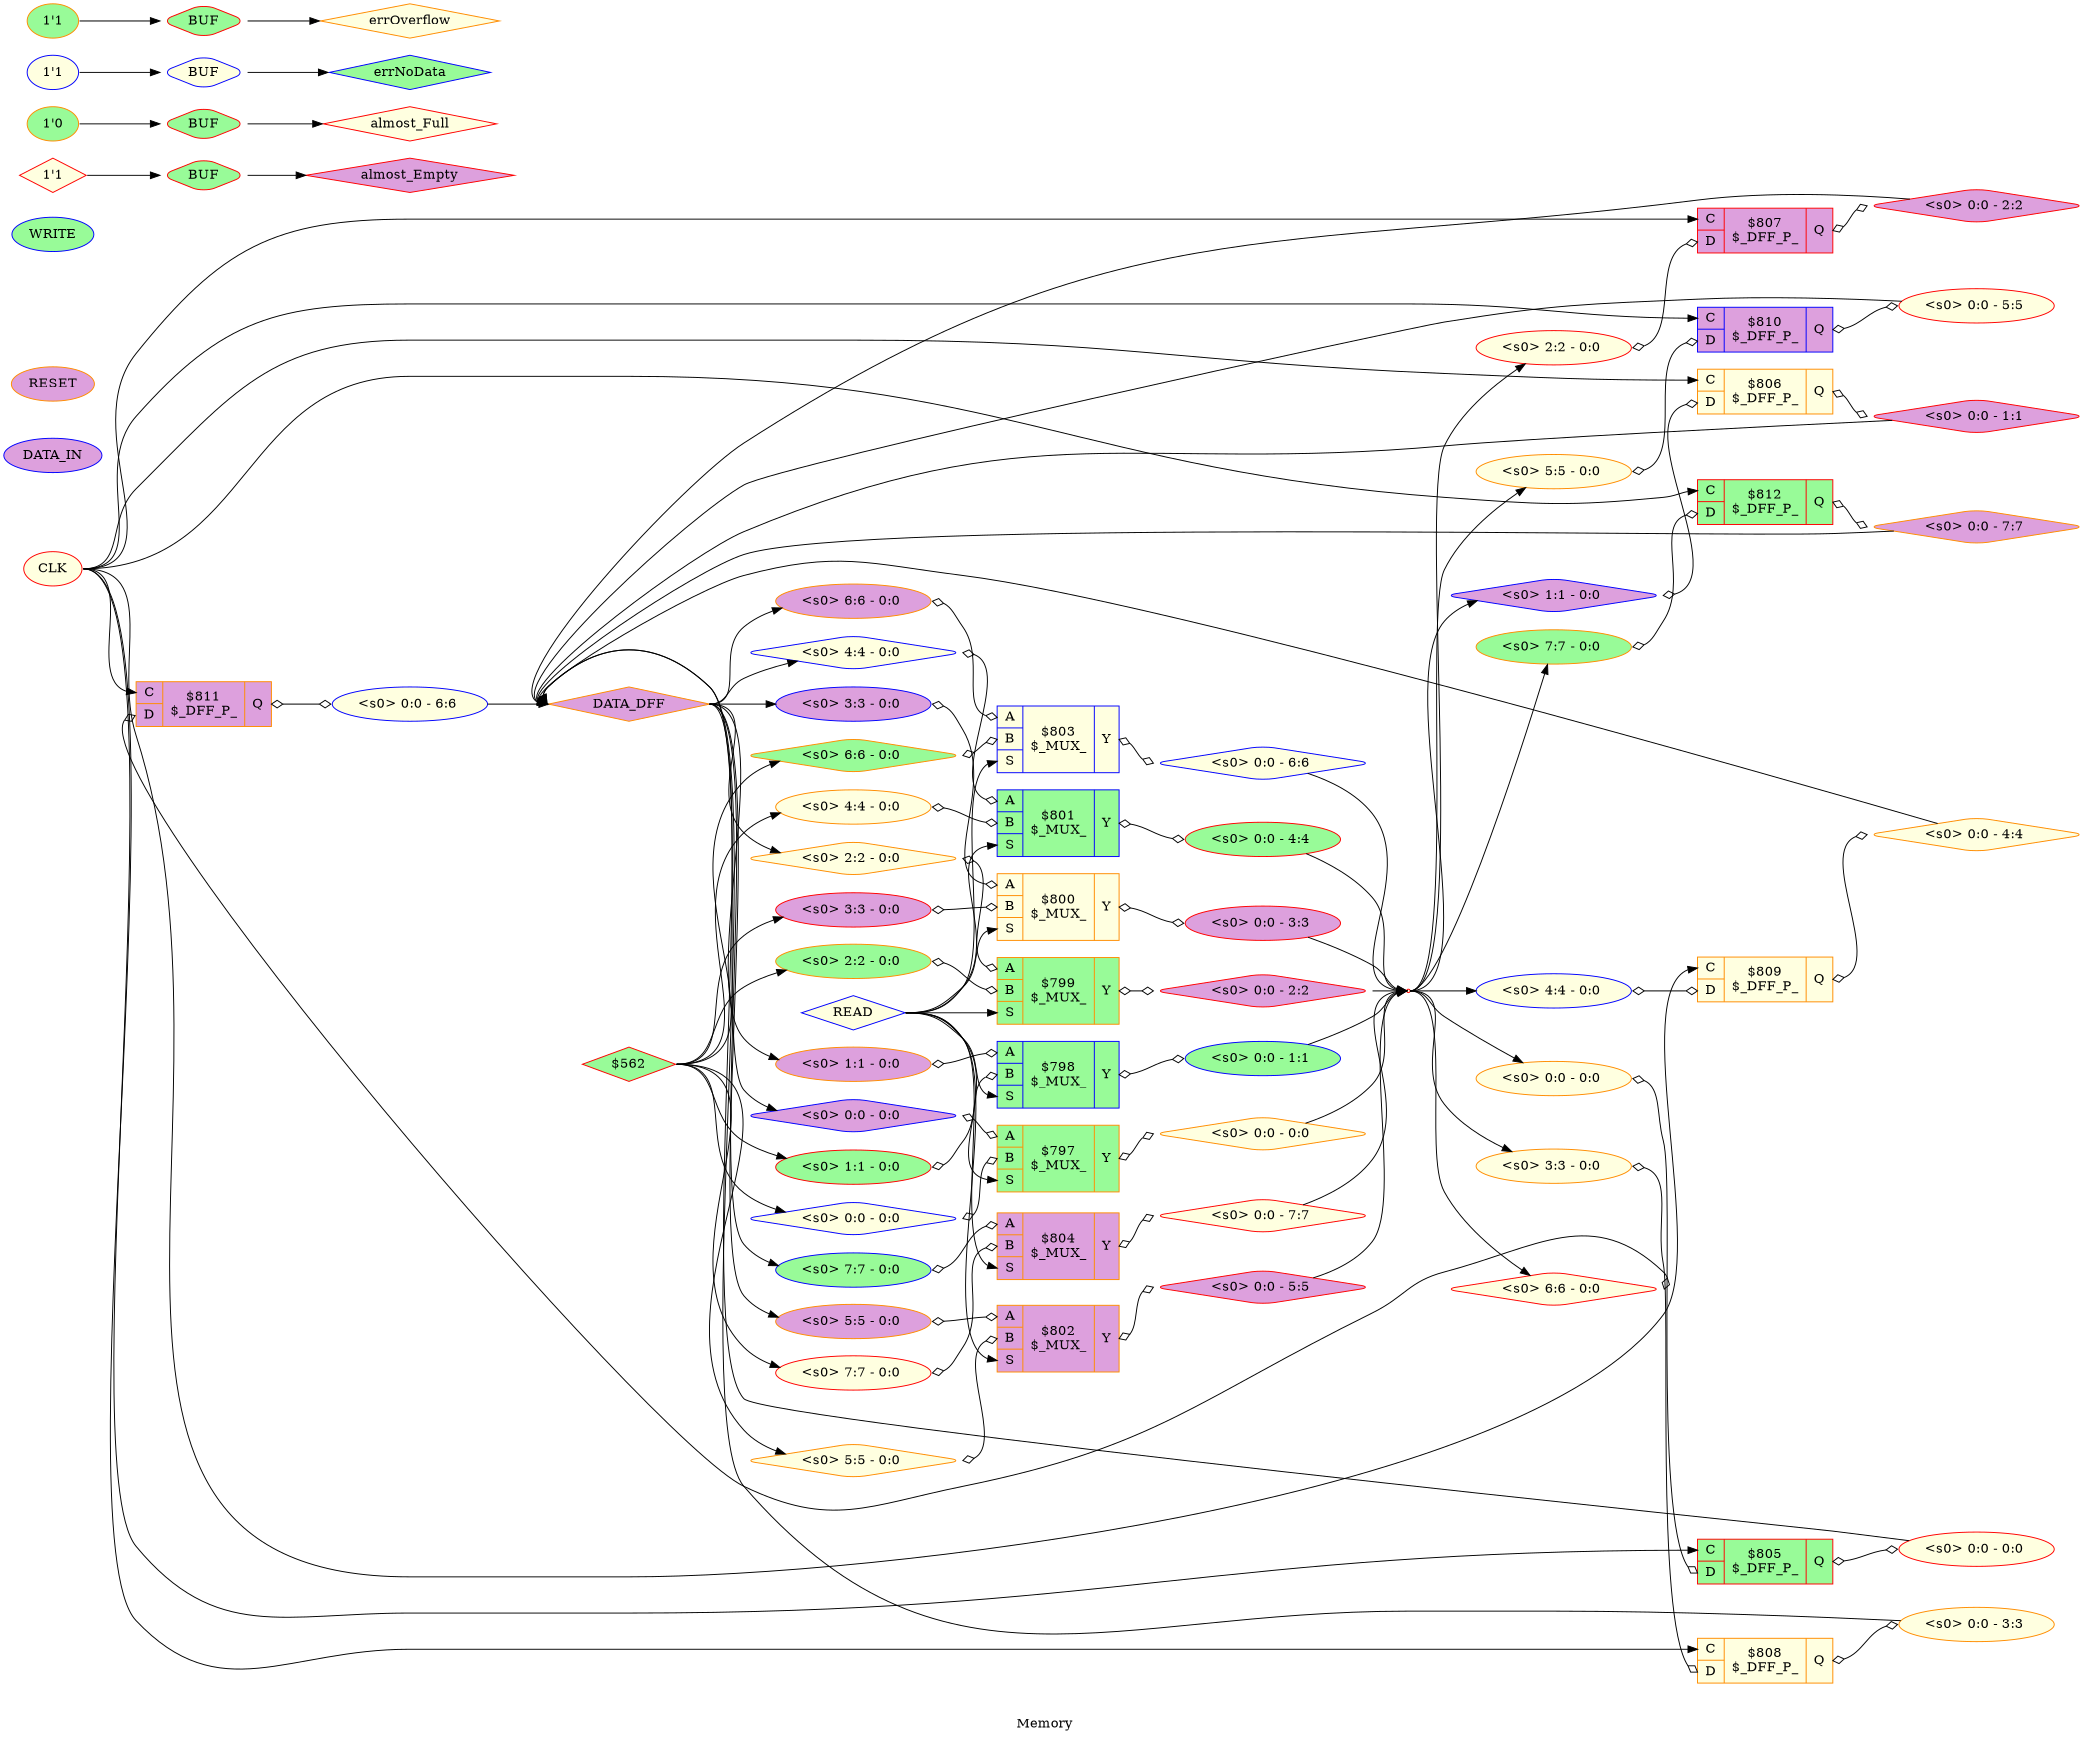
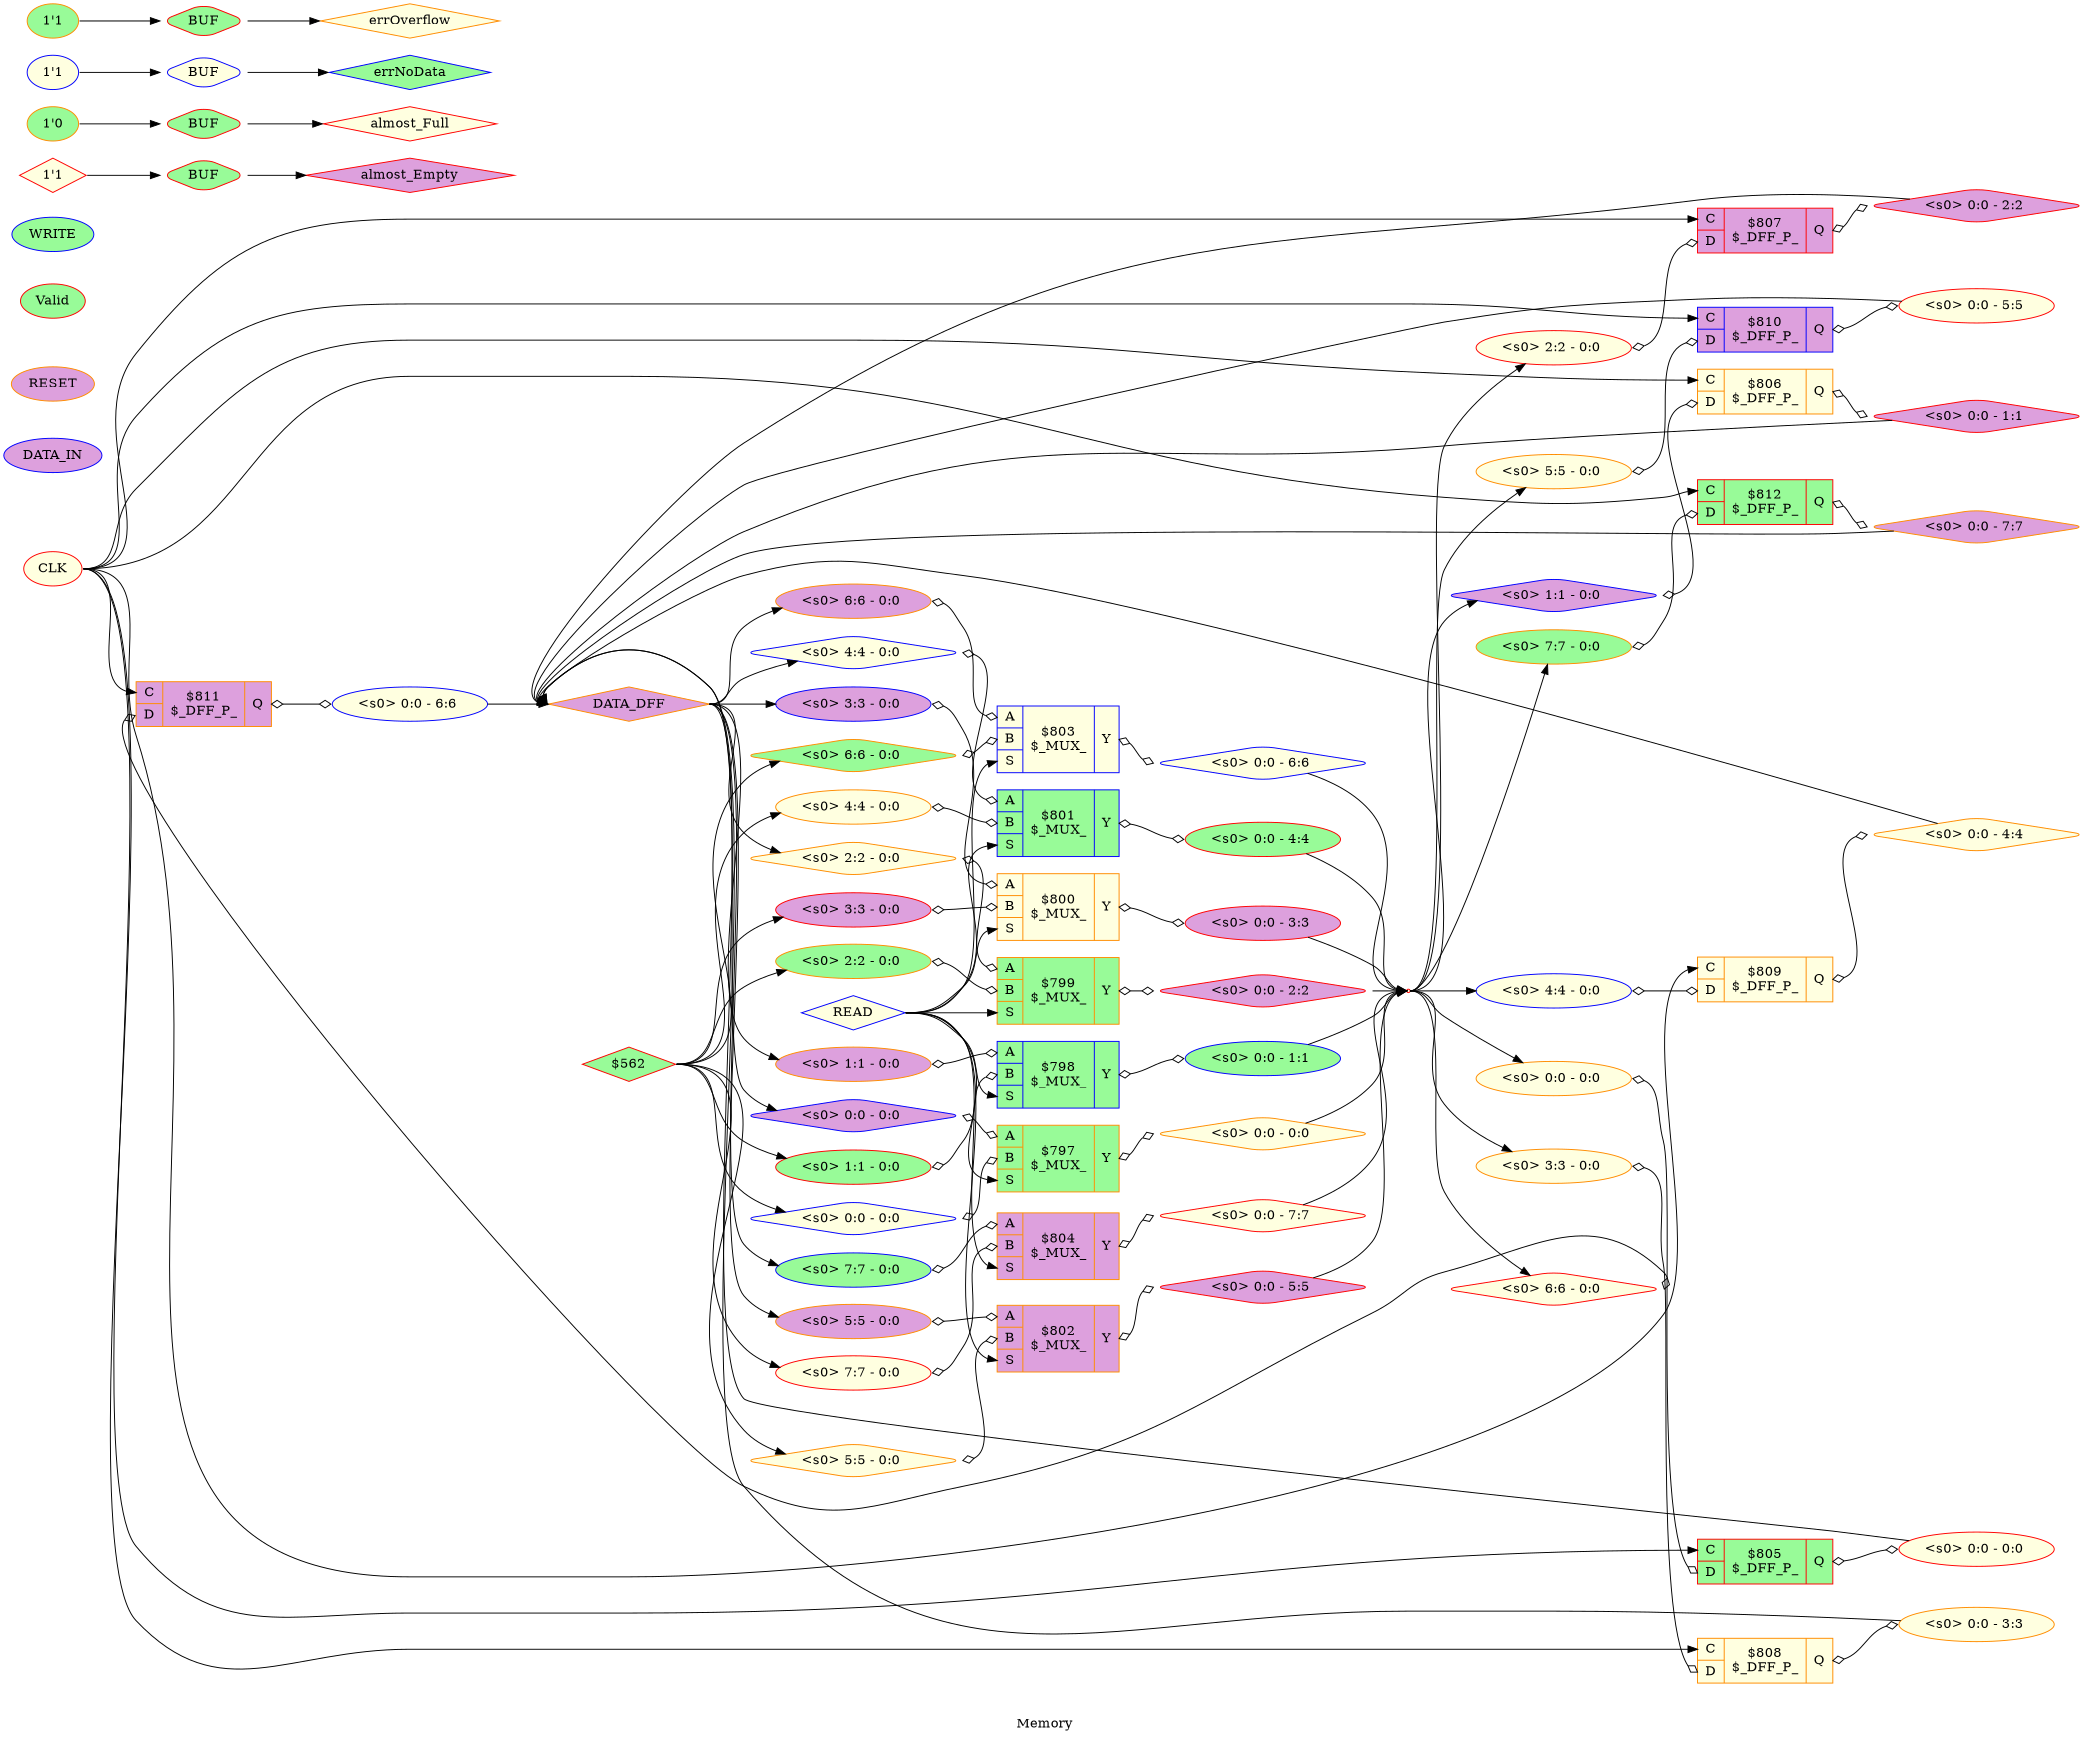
none -> (53, 301)
